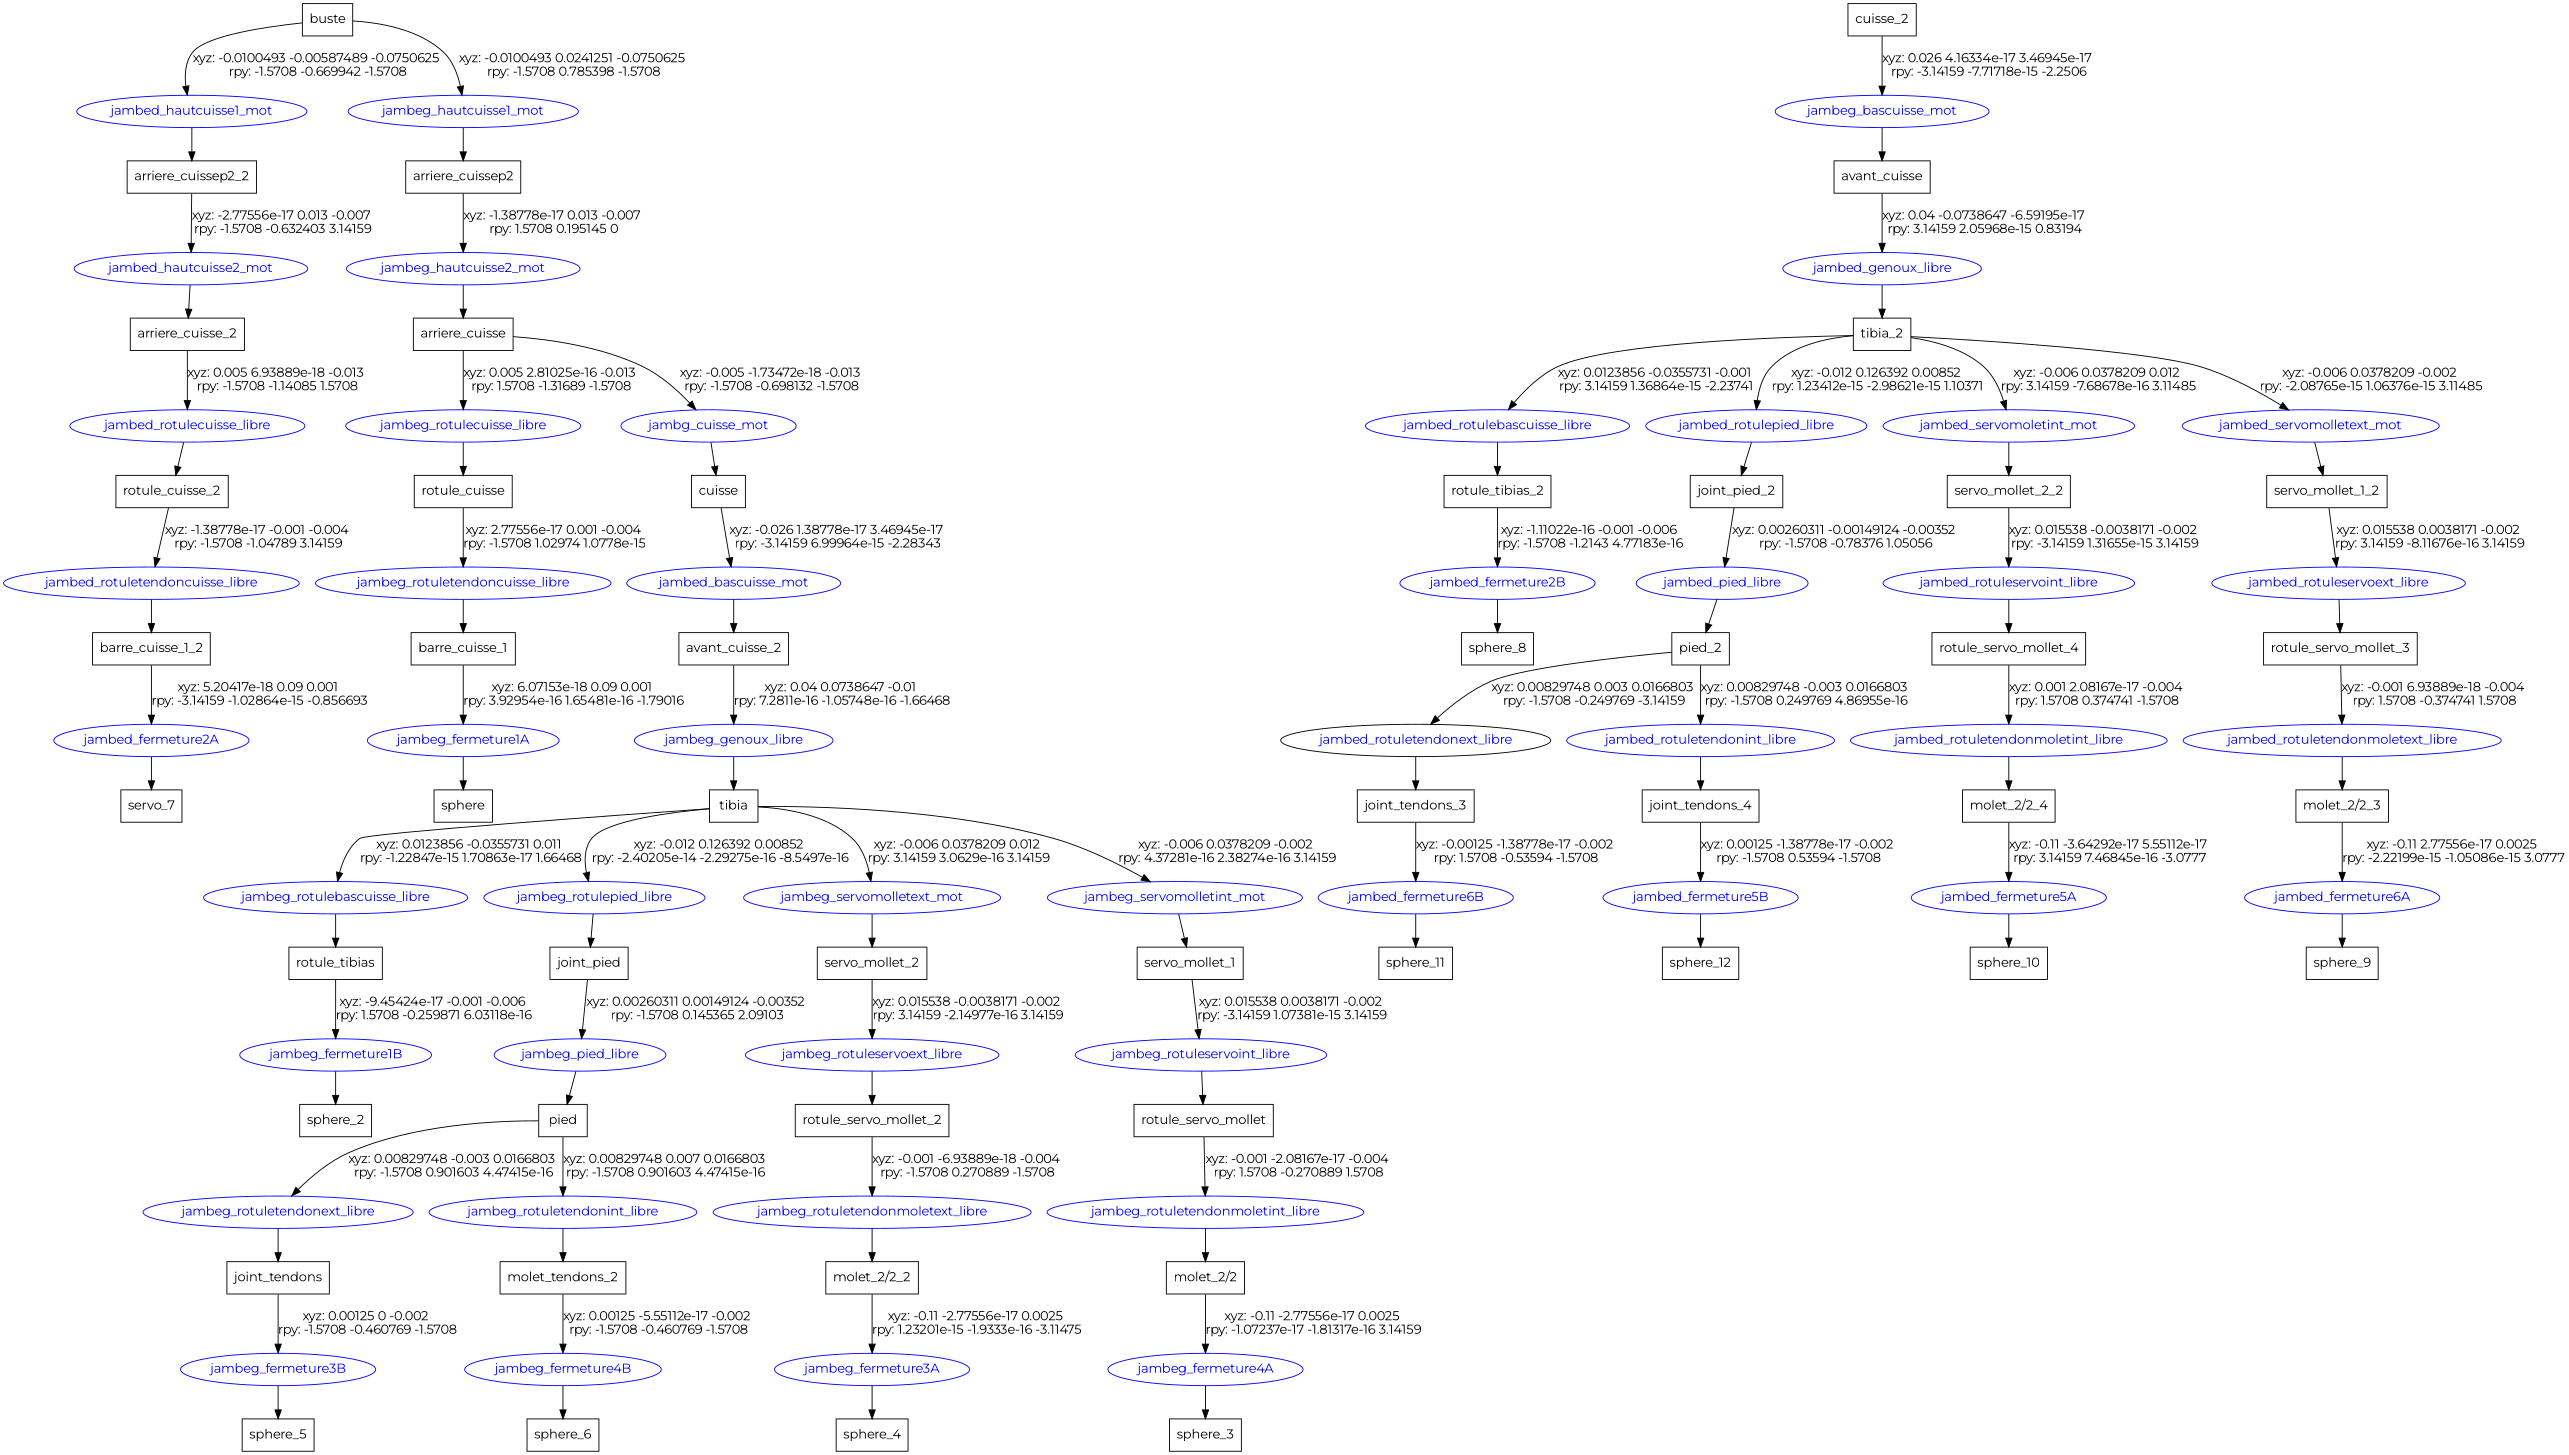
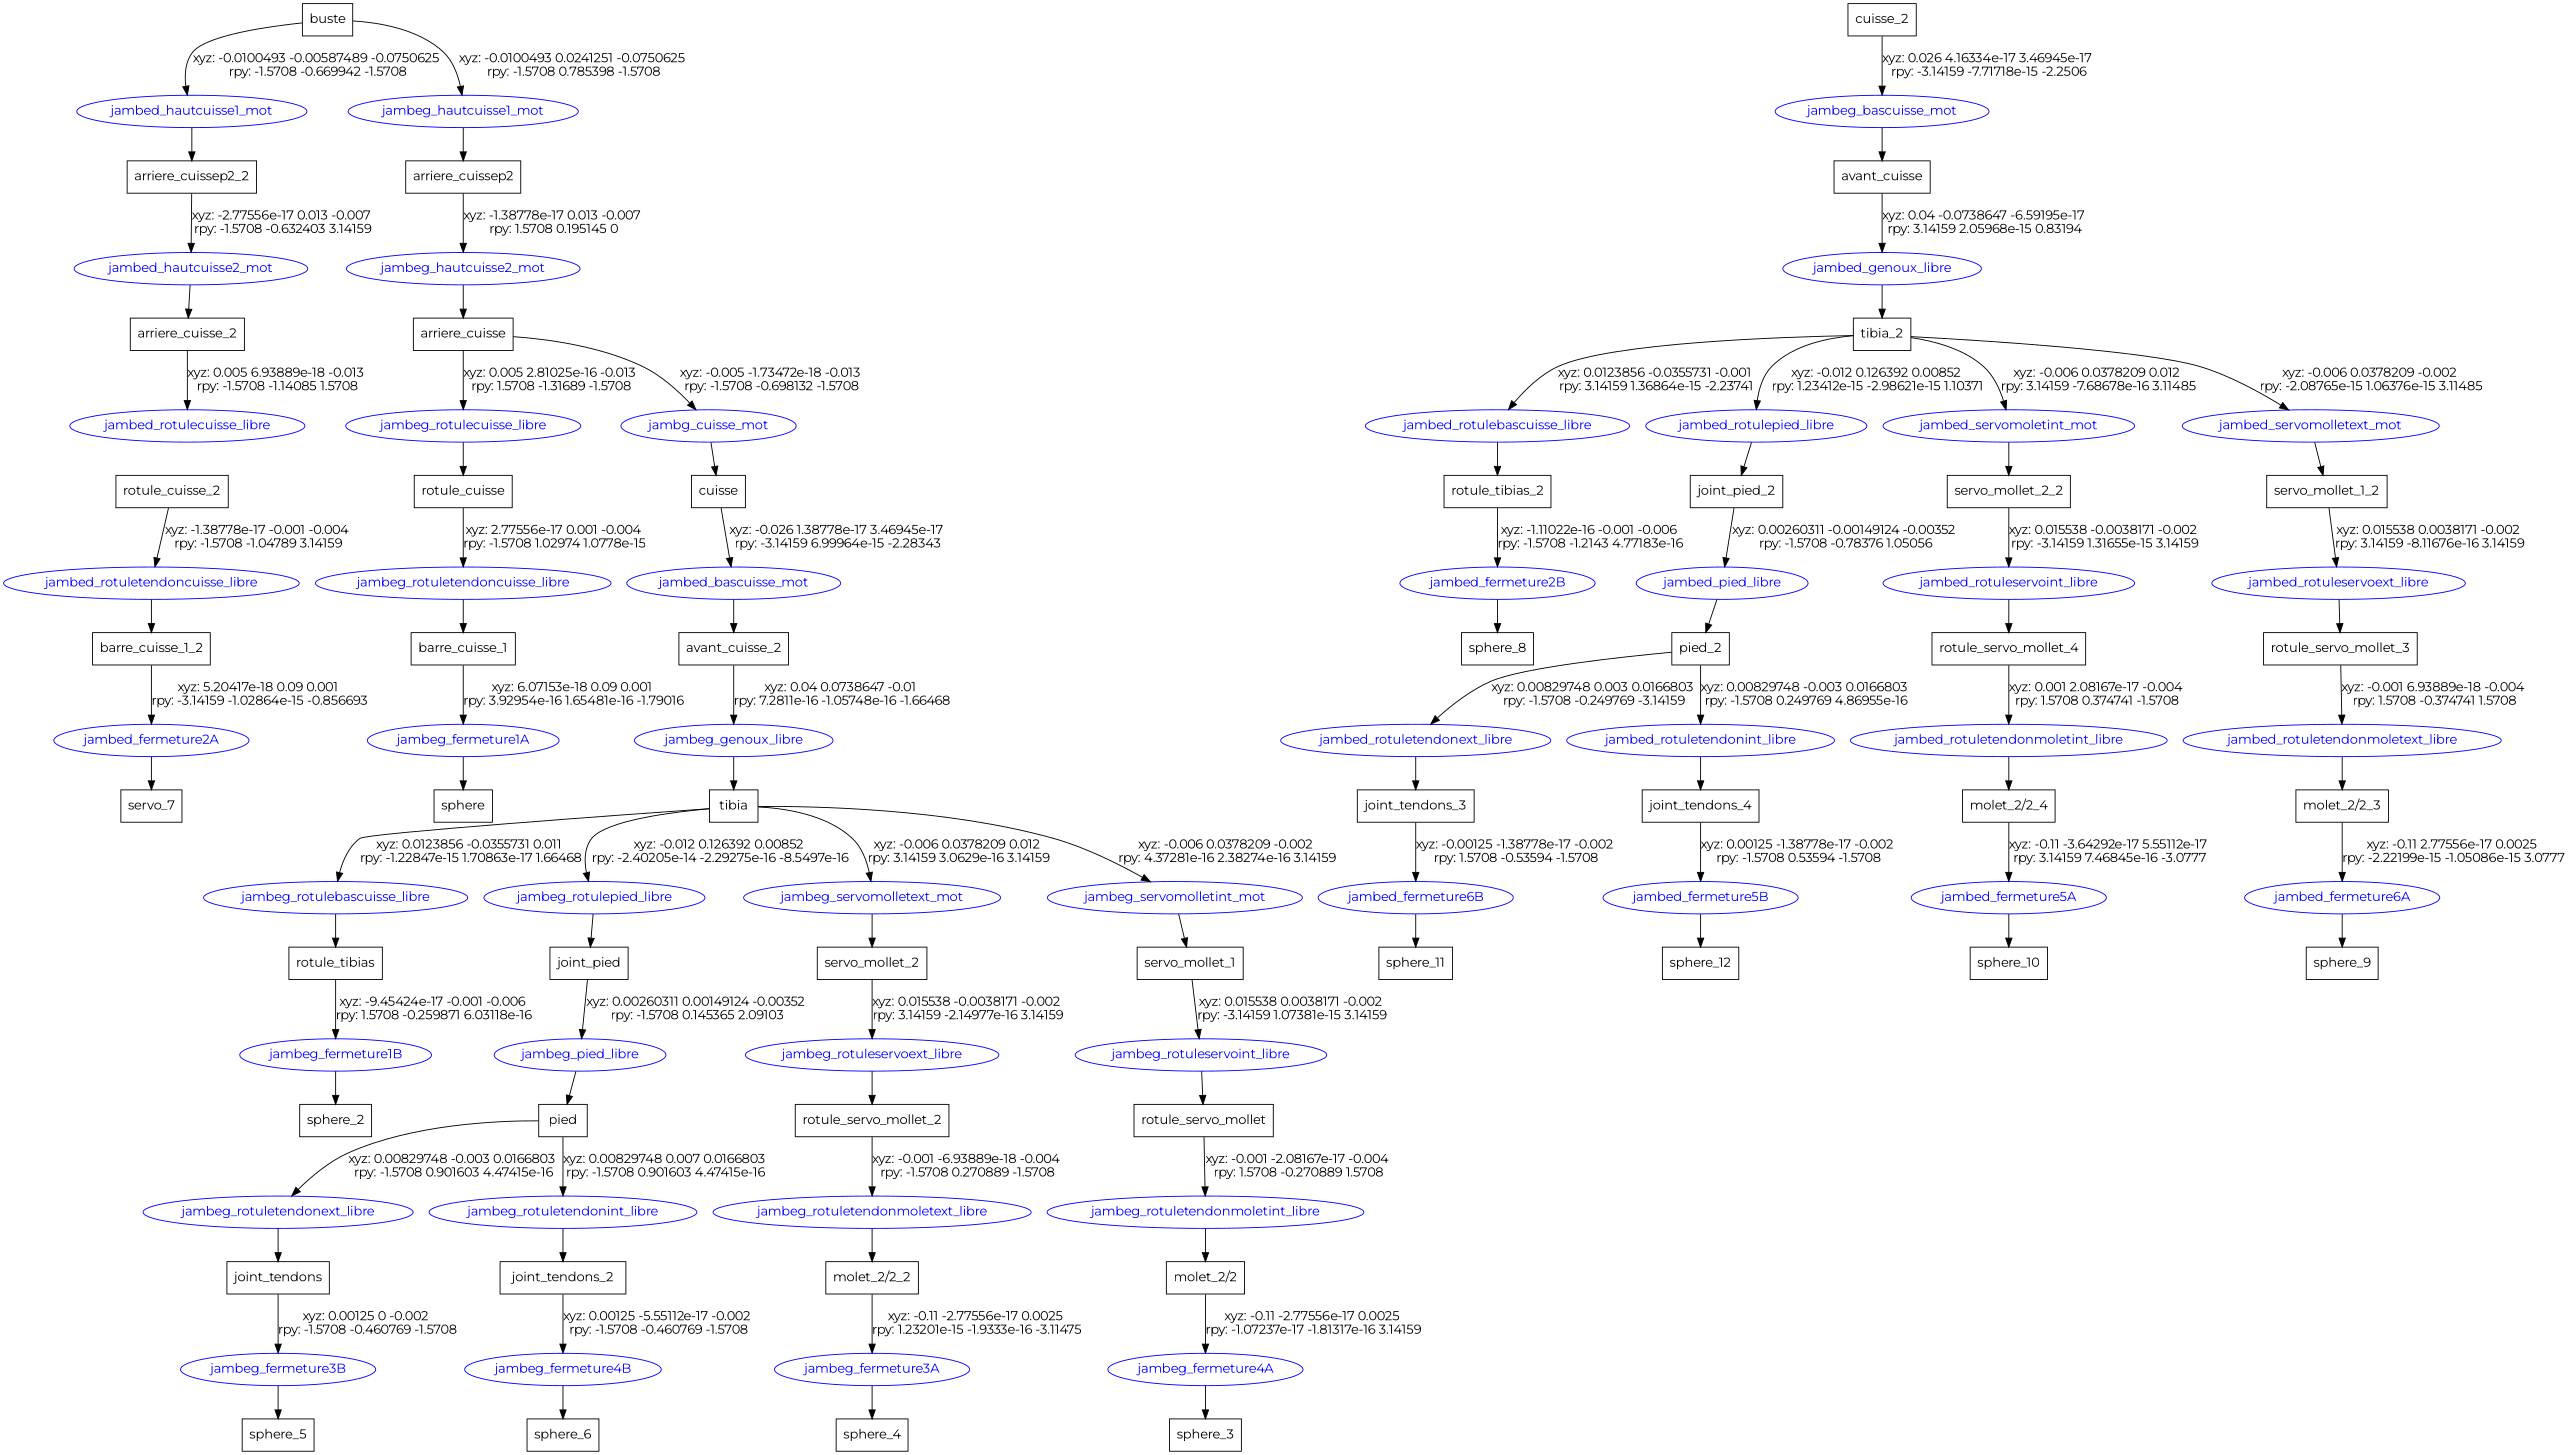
(181, 454) -> none
(1416, 740) -> (1416, 740)
(563, 1278) -> (563, 1278)
